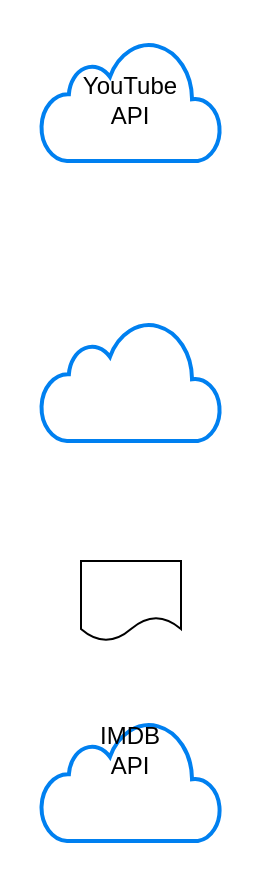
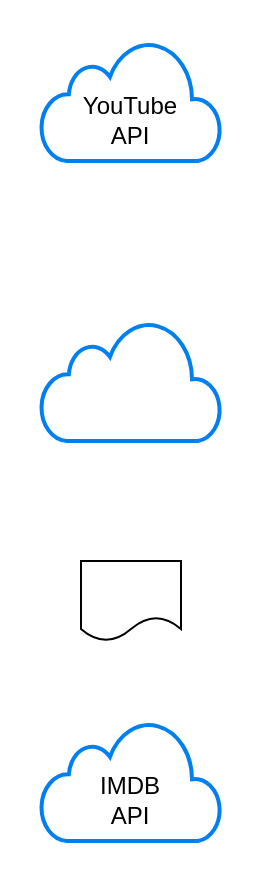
(131, 101) -> (131, 121)
(131, 751) -> (131, 801)
